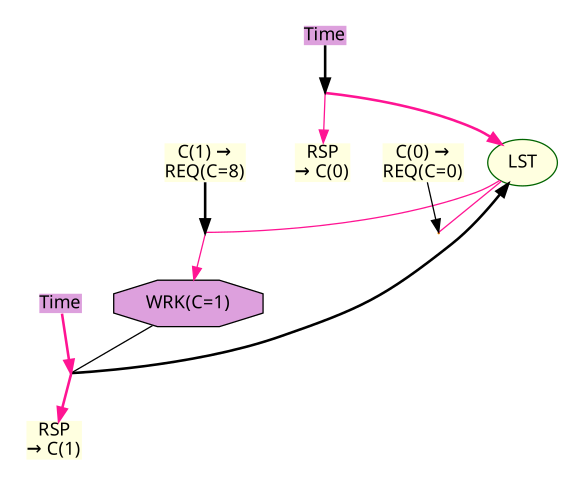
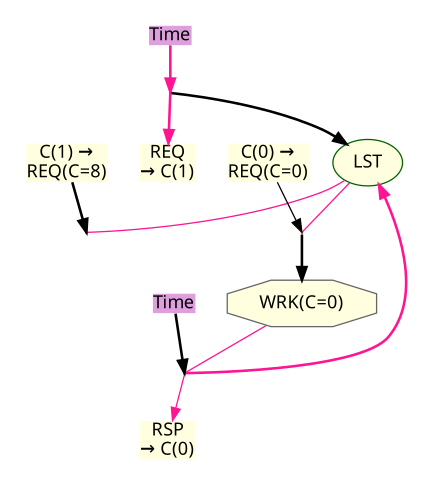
(188, 303) -> none
none -> (302, 303)
(54, 440) -> (168, 163)
